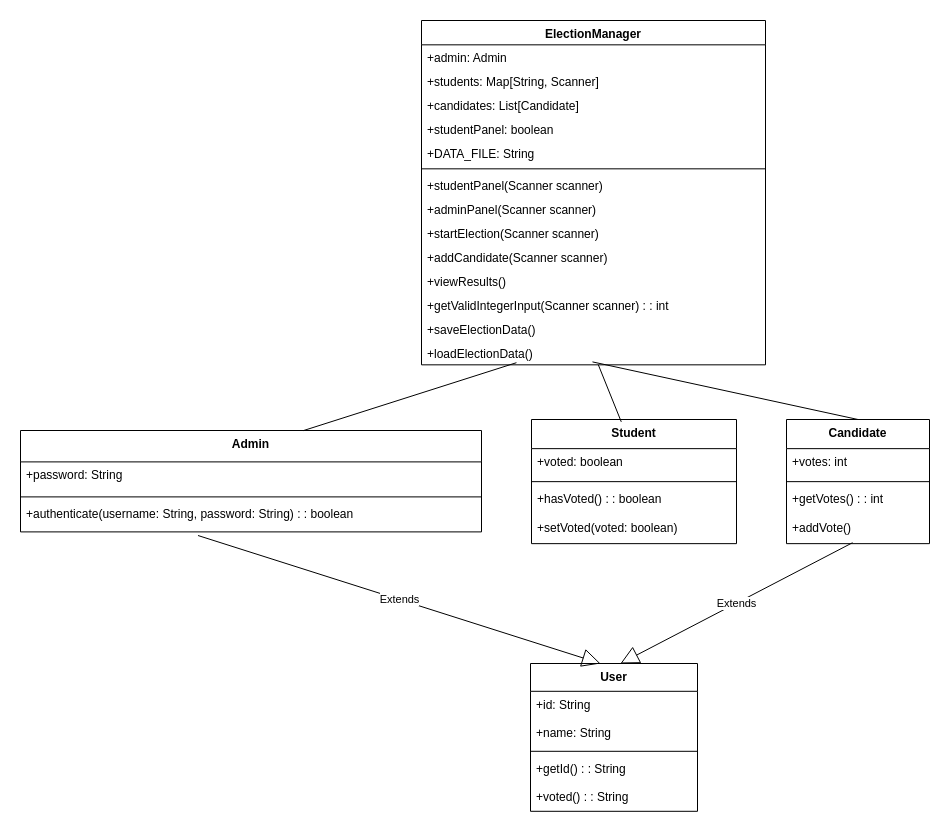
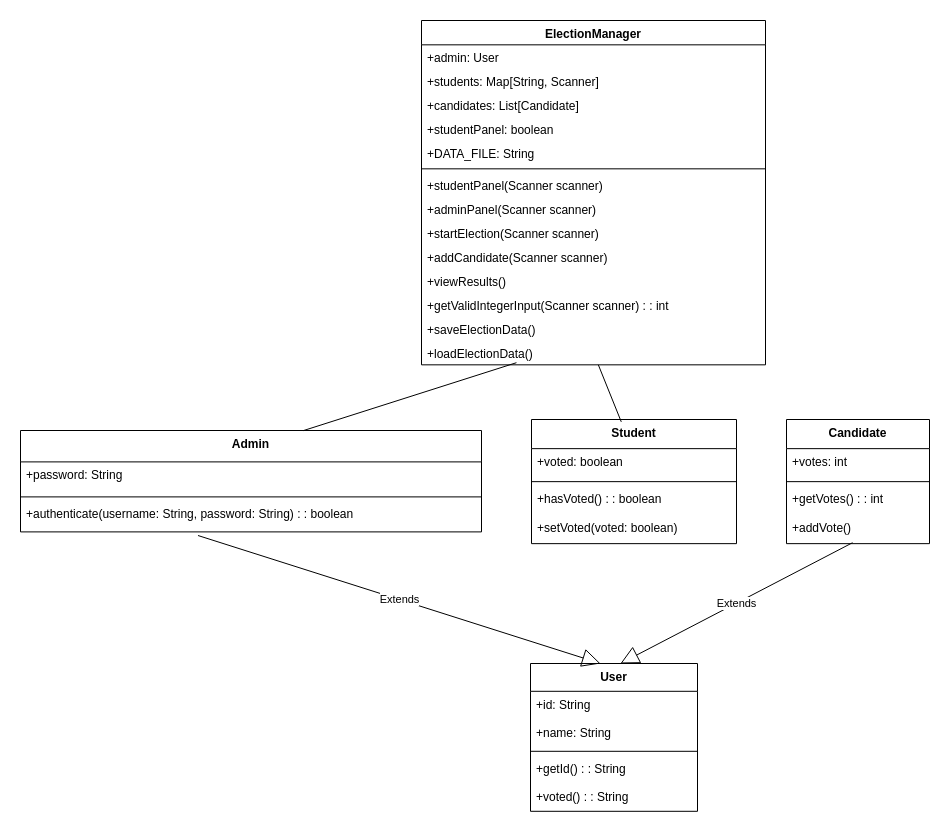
(464, 58) -> (463, 58)
(734, 393) -> none
